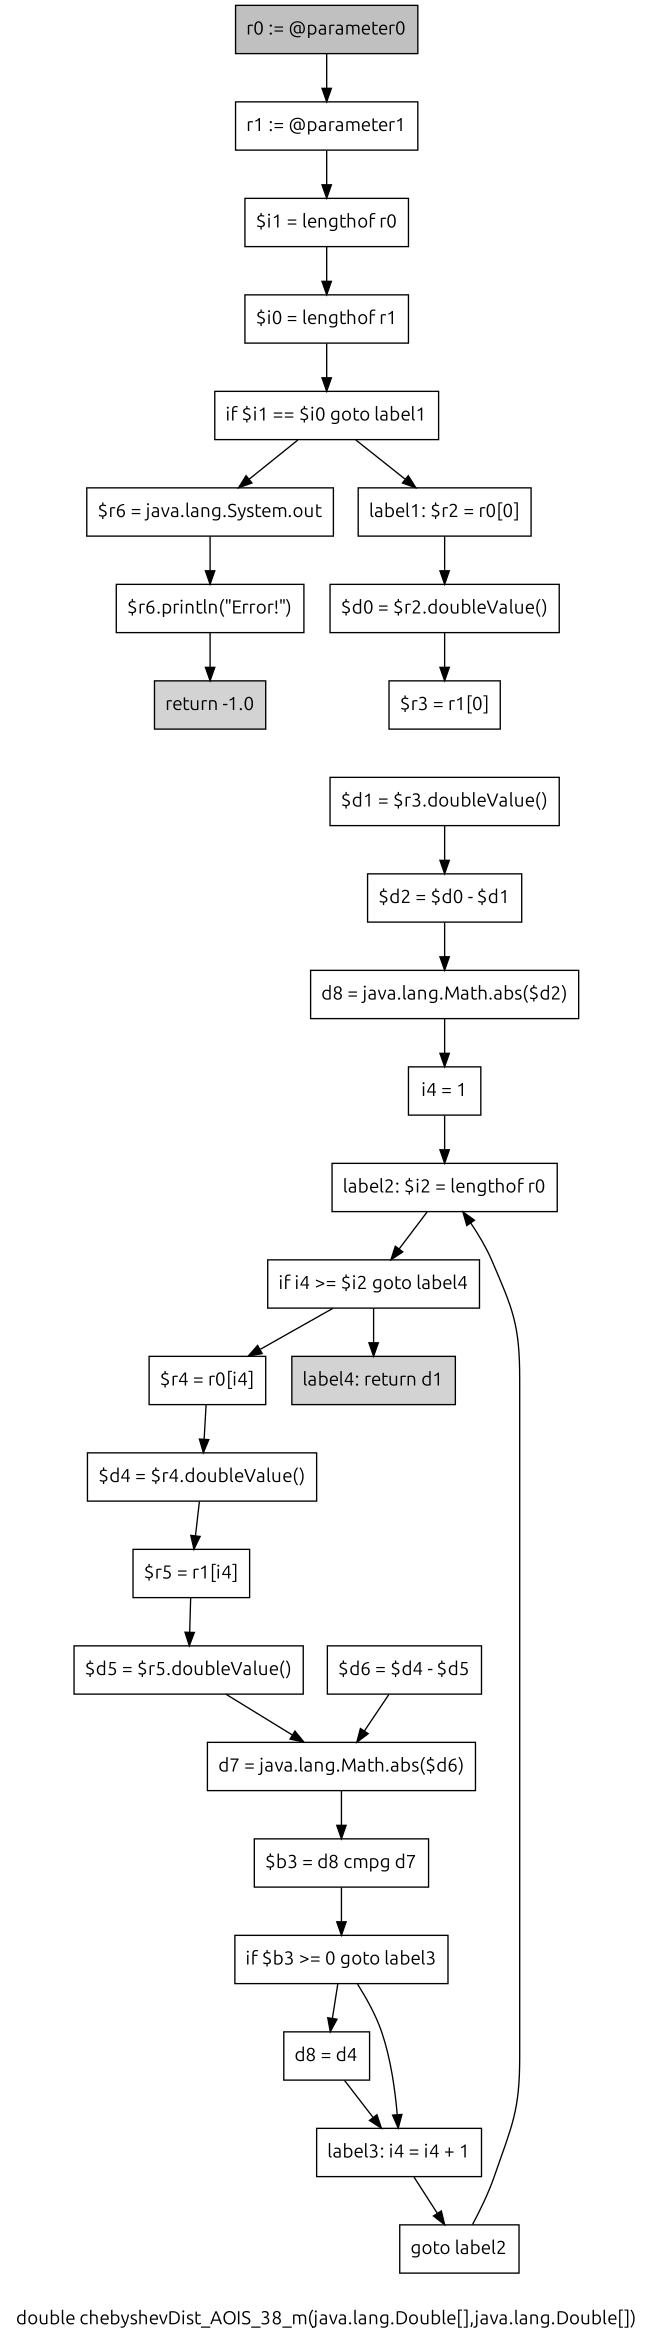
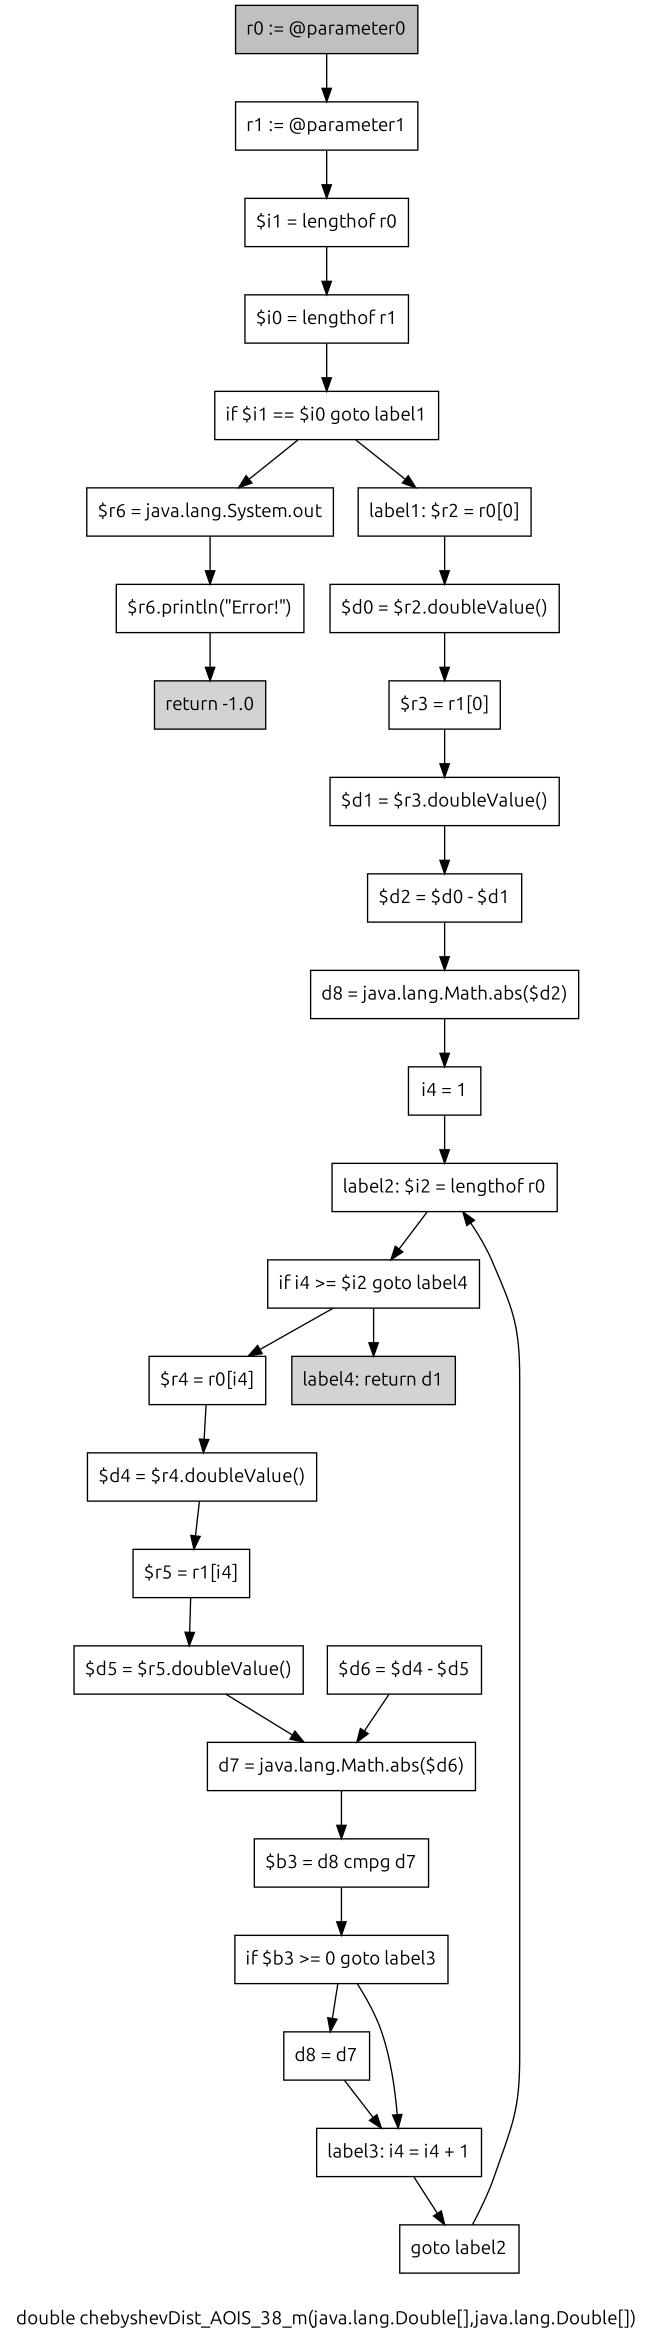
none -> (445, 747)
(327, 2056) -> (327, 2056)
